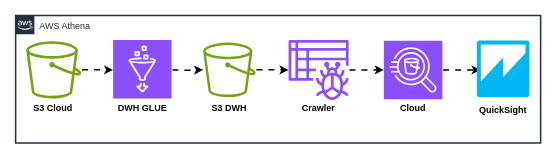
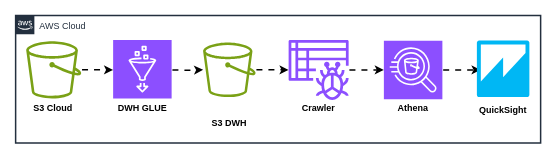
(63, 26) -> (60, 26)
(229, 108) -> (229, 123)
(413, 108) -> (413, 108)
